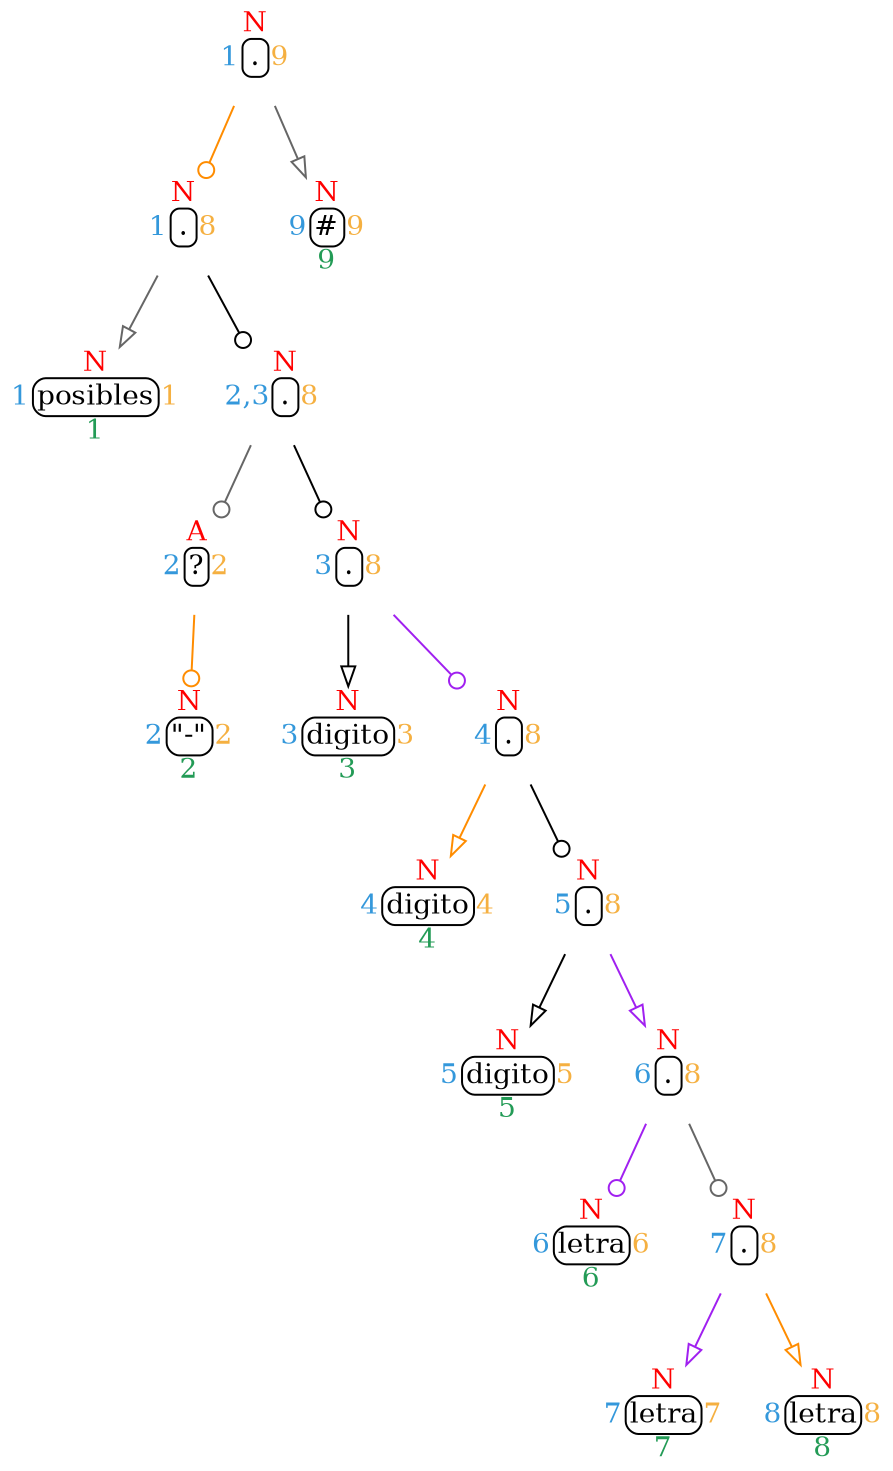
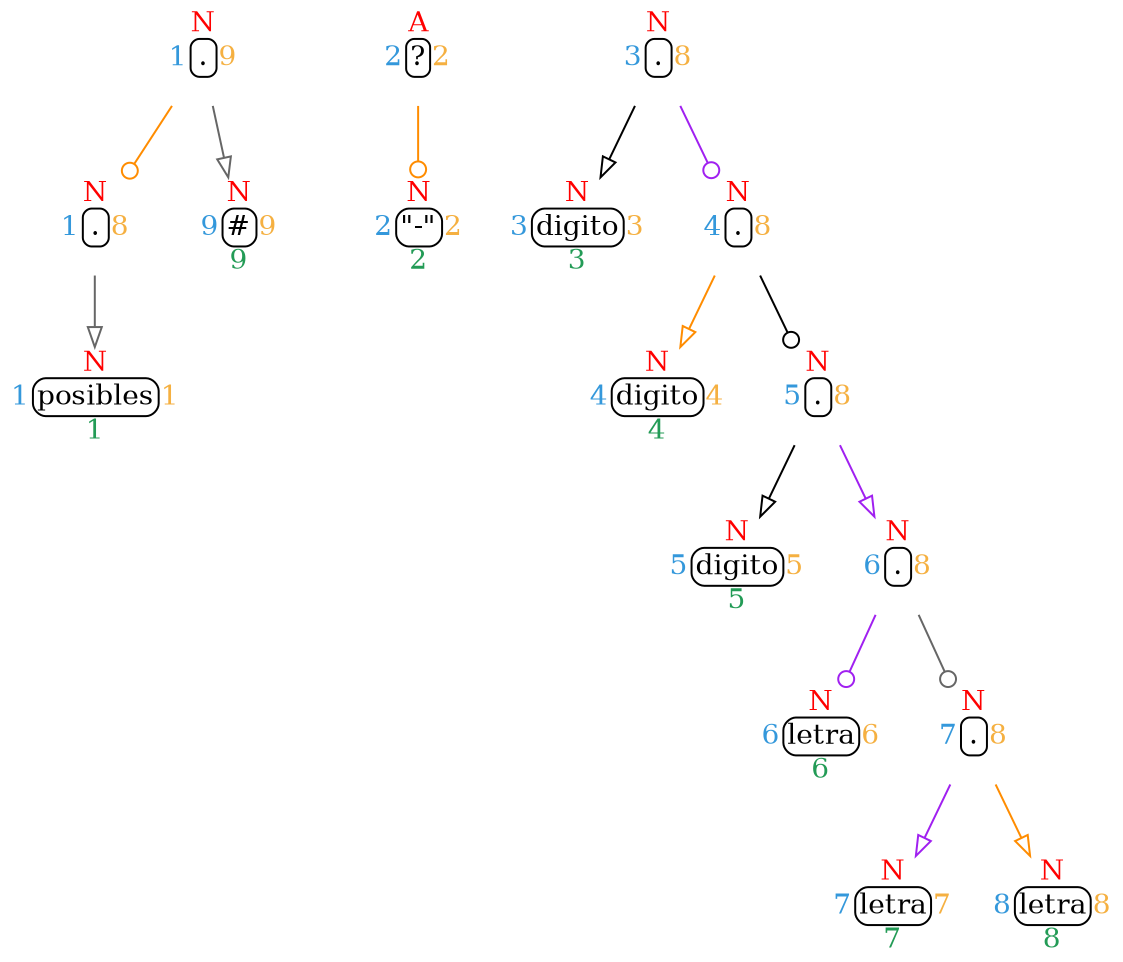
(272, 396) -> none
